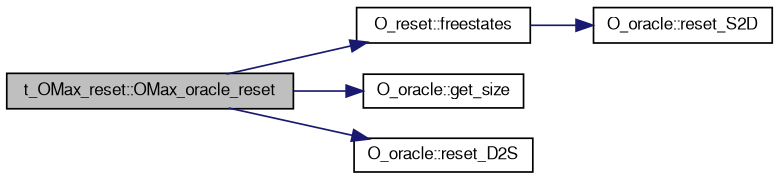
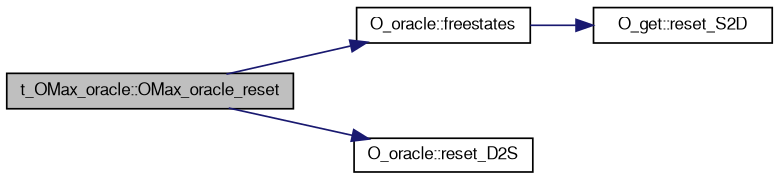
(443, 25) -> (443, 25)
(683, 25) -> (683, 25)
(150, 91) -> (150, 91)
(443, 91) -> none
